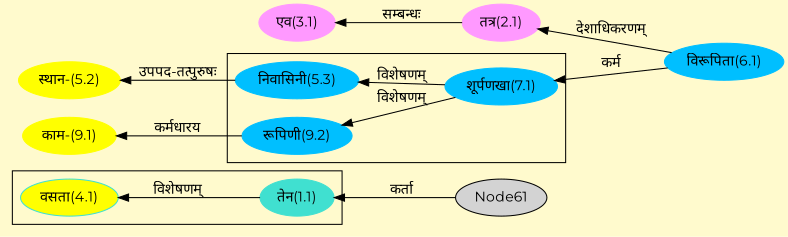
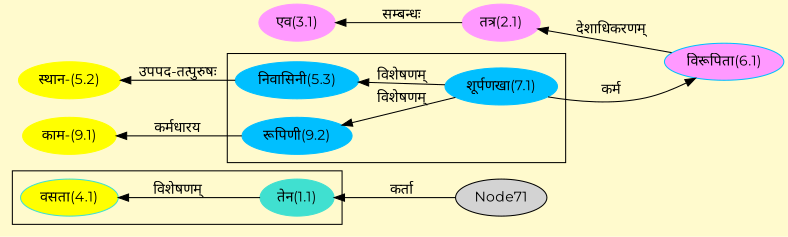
(724, 62) -> (724, 62)
(616, 74) -> (618, 101)
(501, 198) -> (501, 198)
